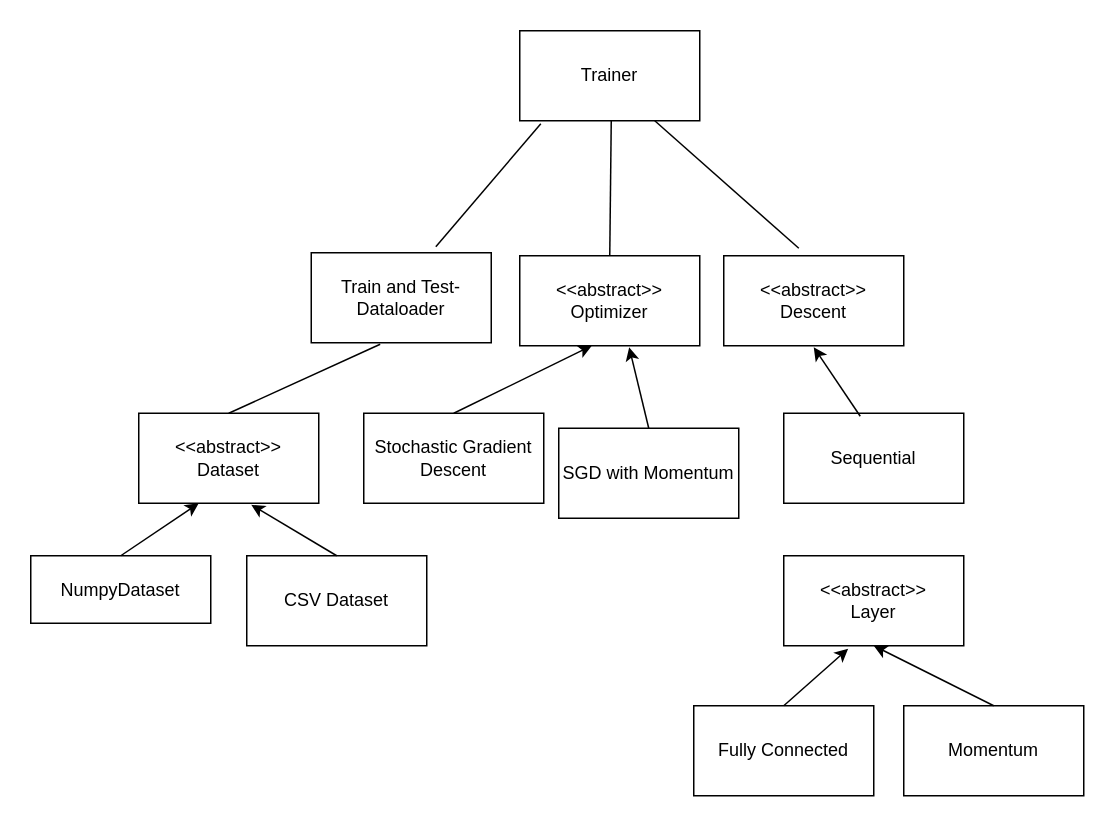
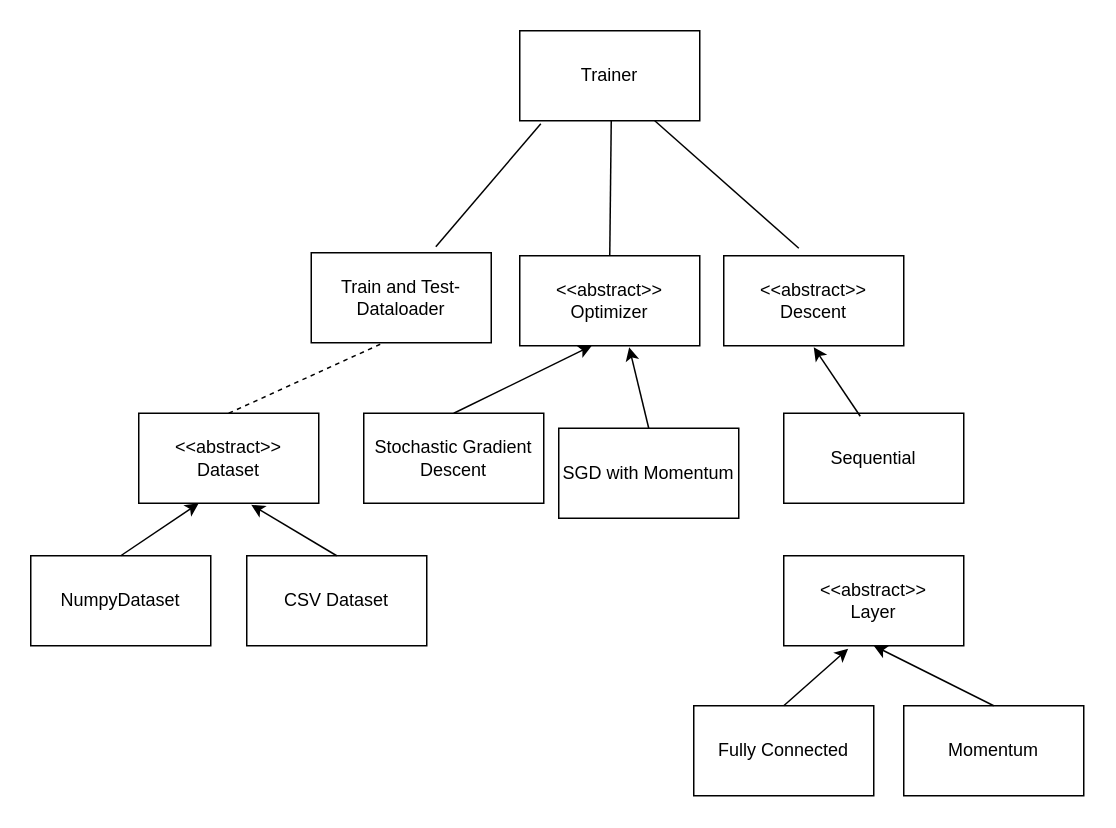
(304, 379) -> (304, 379)
(121, 590) -> (121, 601)
